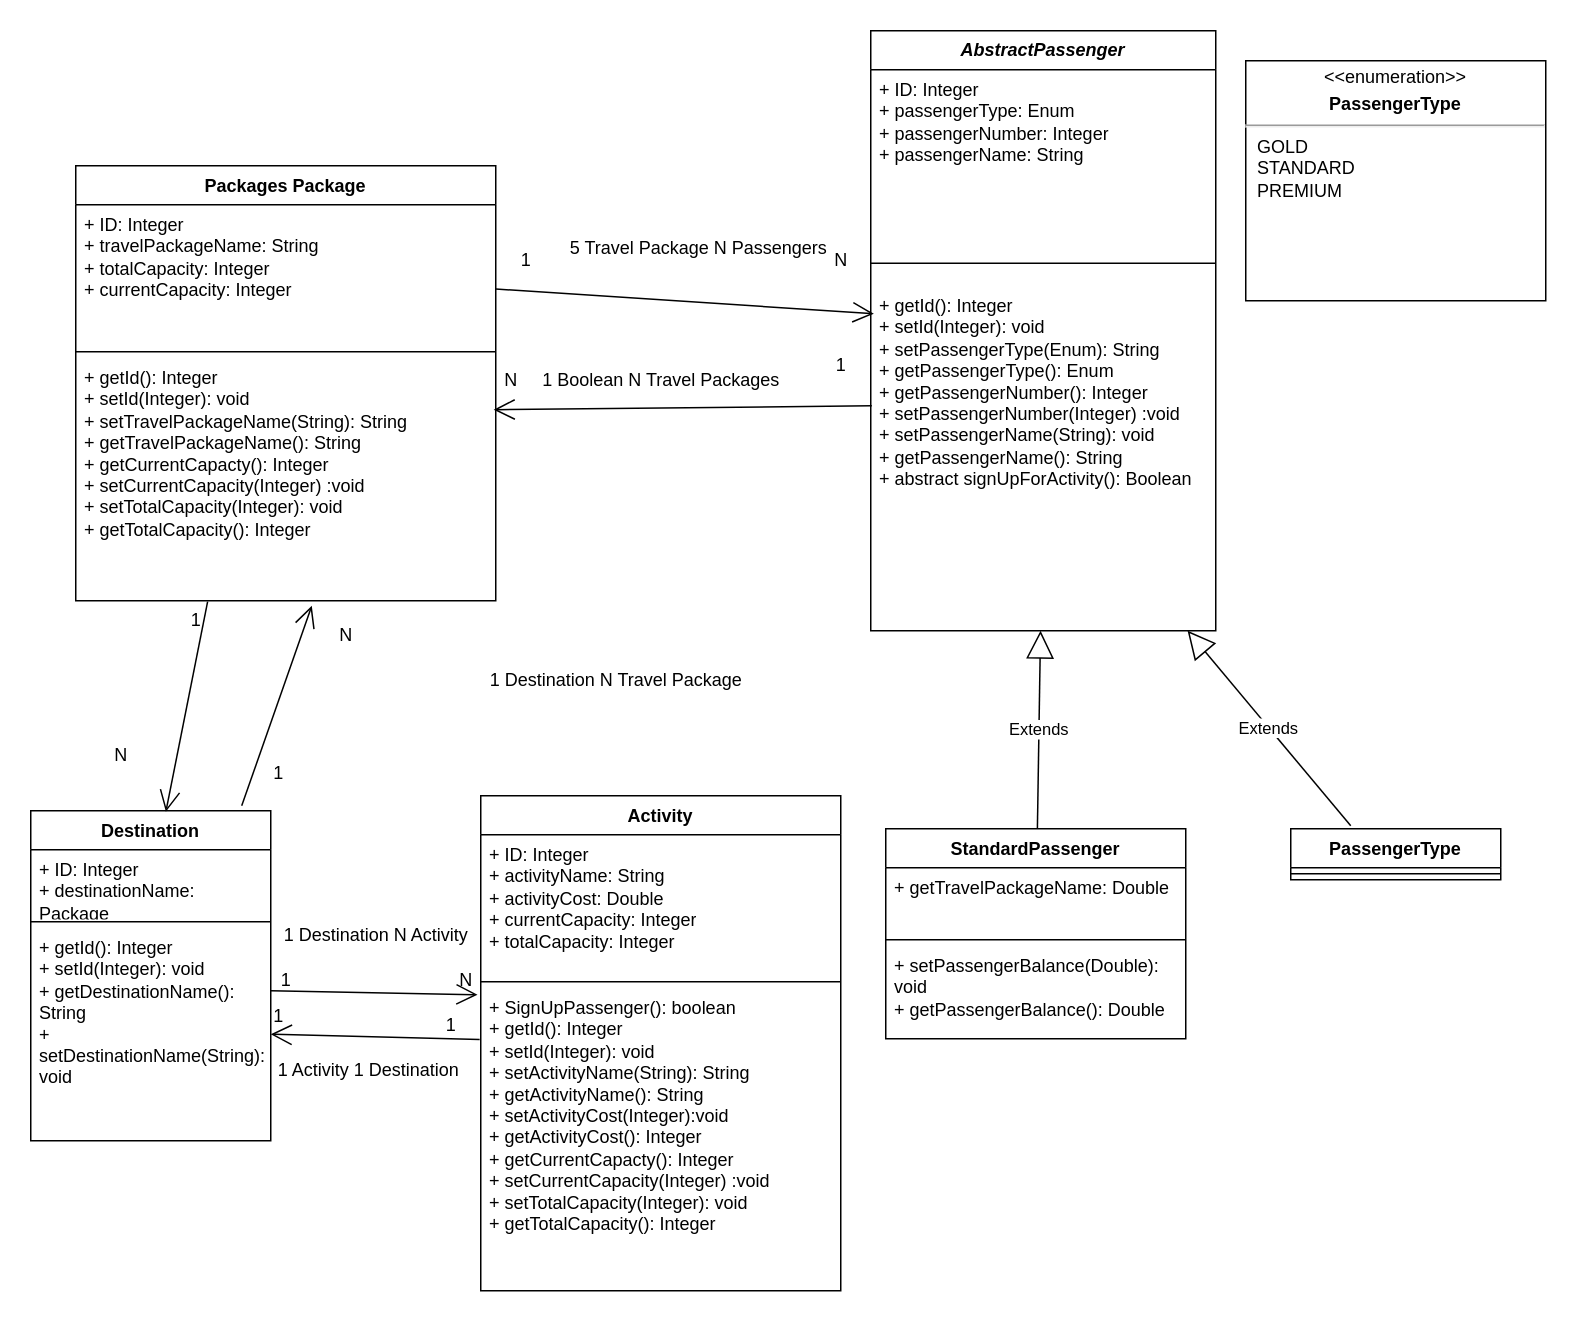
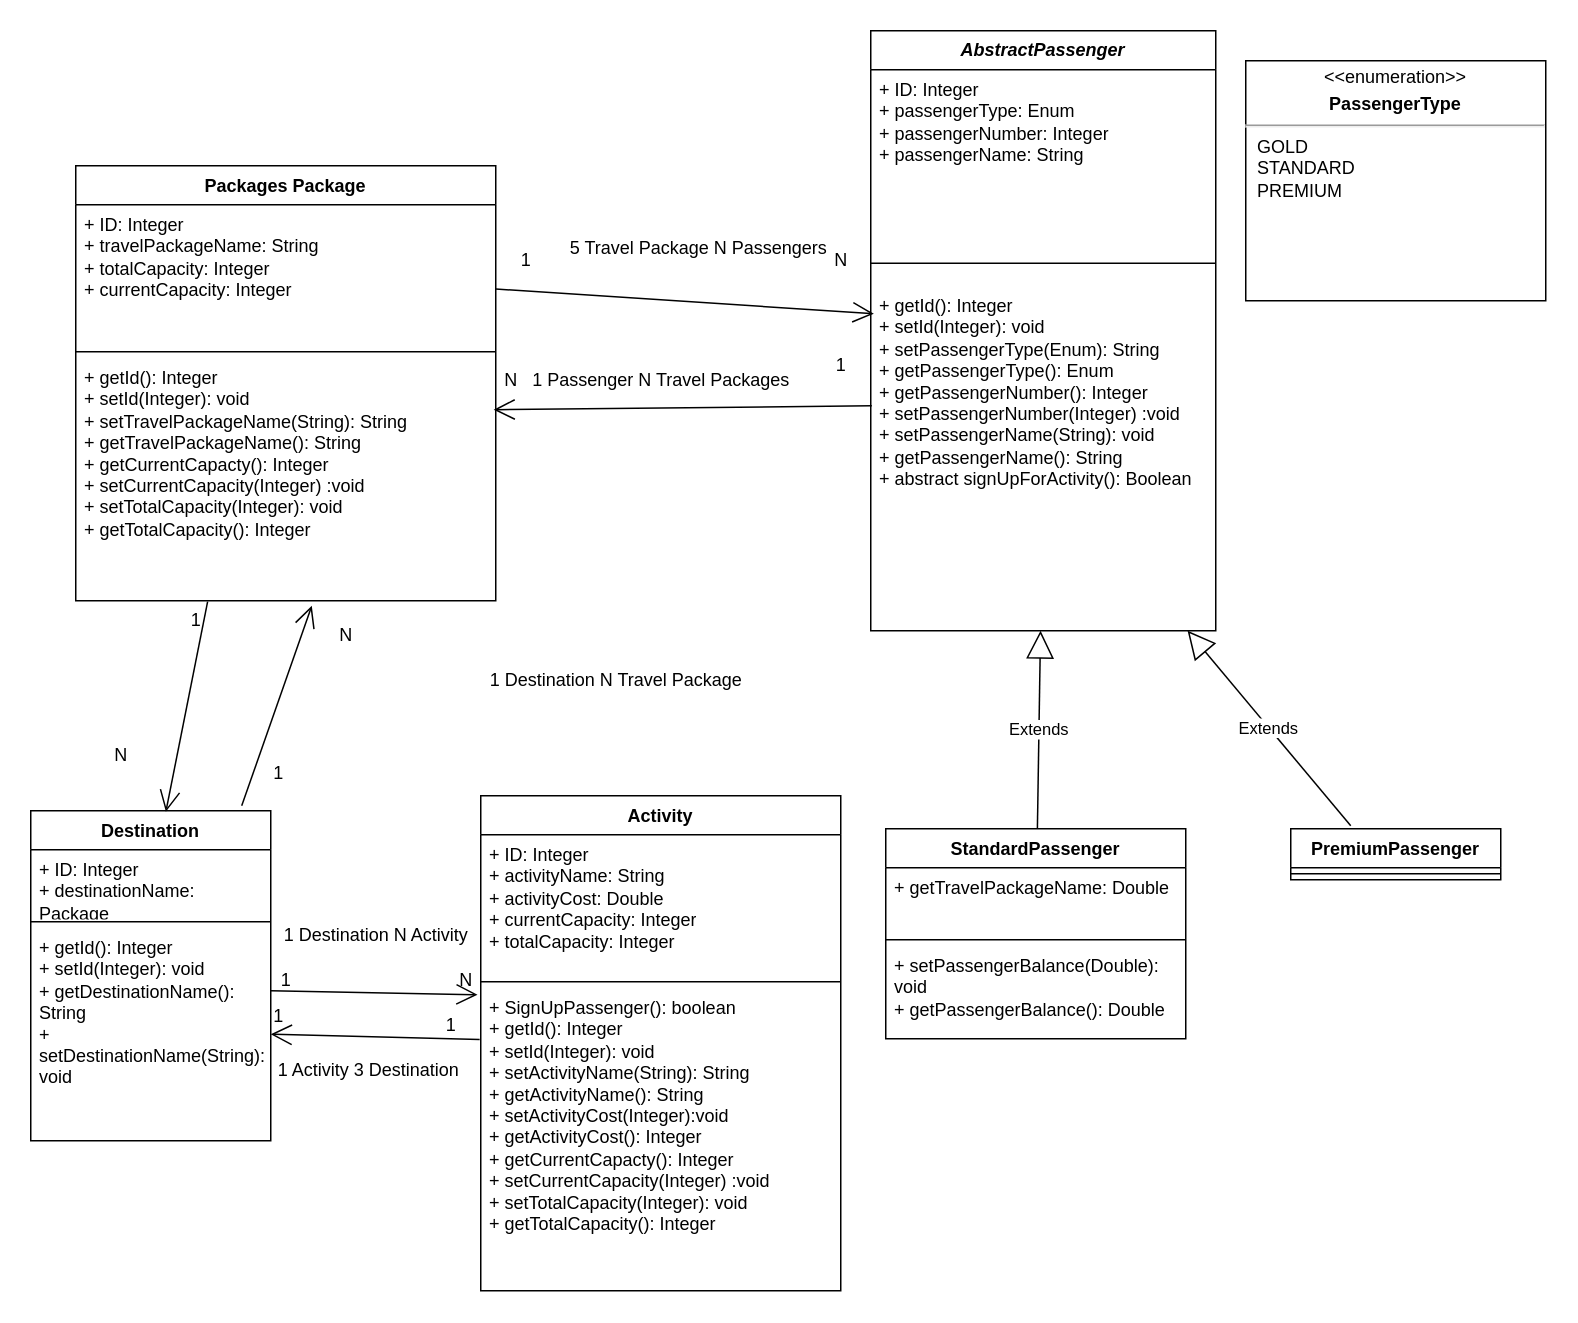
(662, 380) -> (662, 380)
(1396, 850) -> (1396, 850)
(369, 1070) -> (369, 1070)
